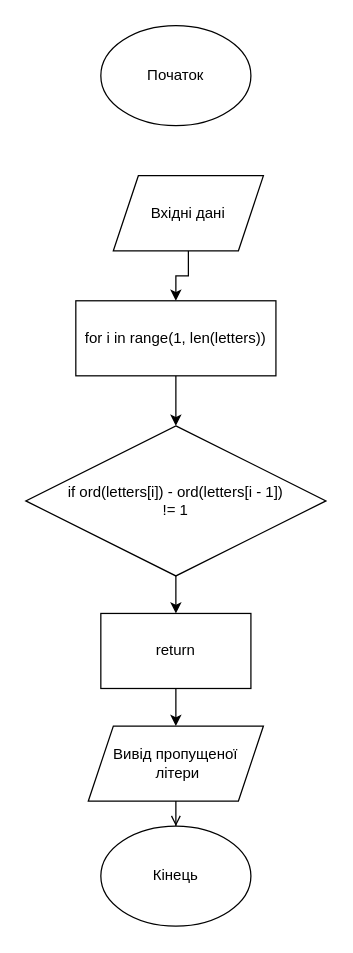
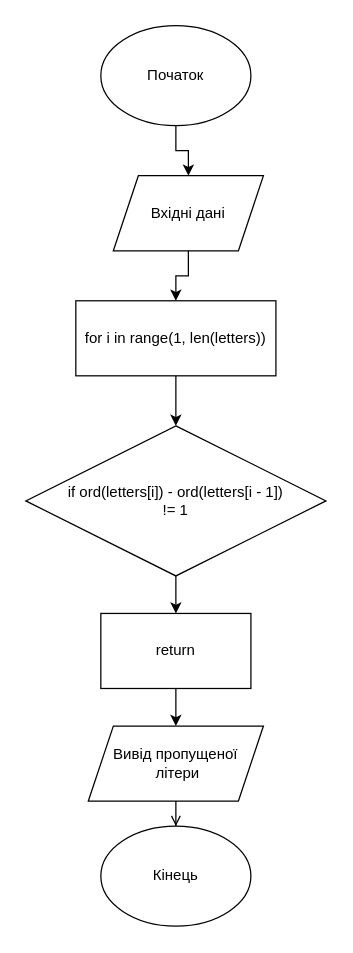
none -> (178, 151)
